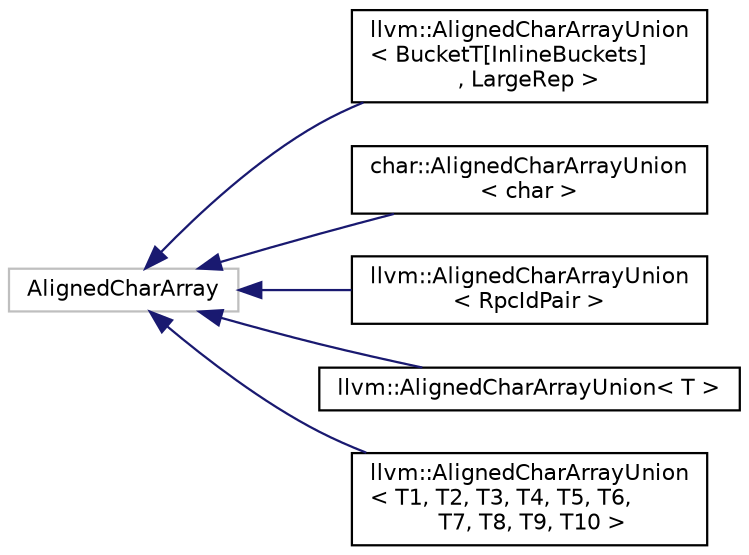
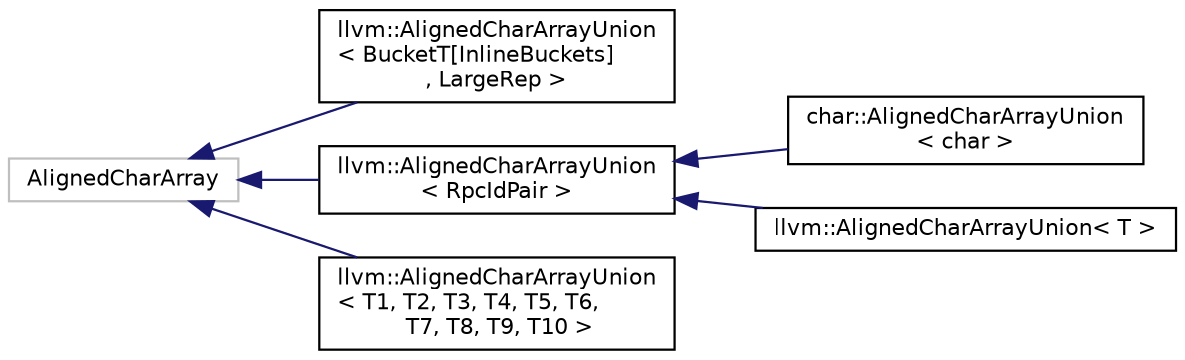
(307, 237) -> (743, 154)
(321, 345) -> (730, 204)
